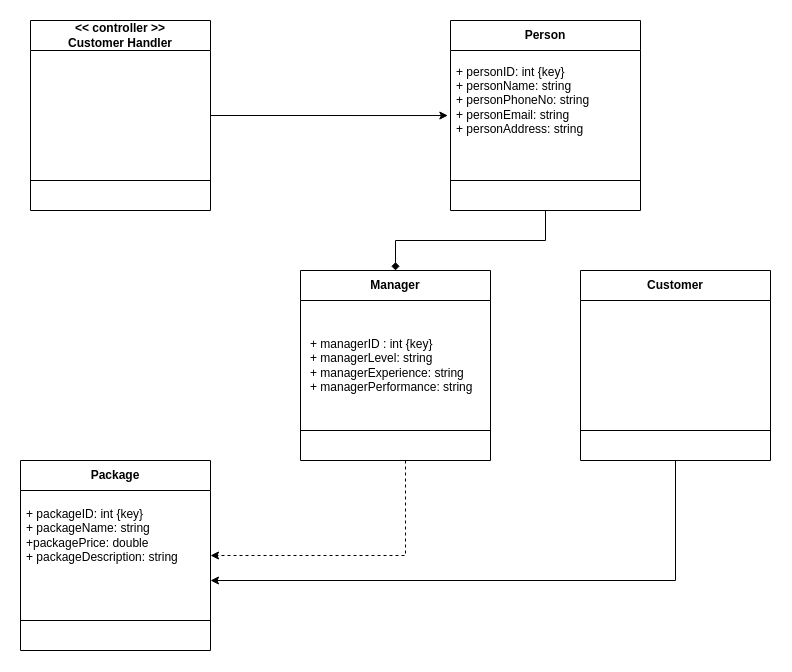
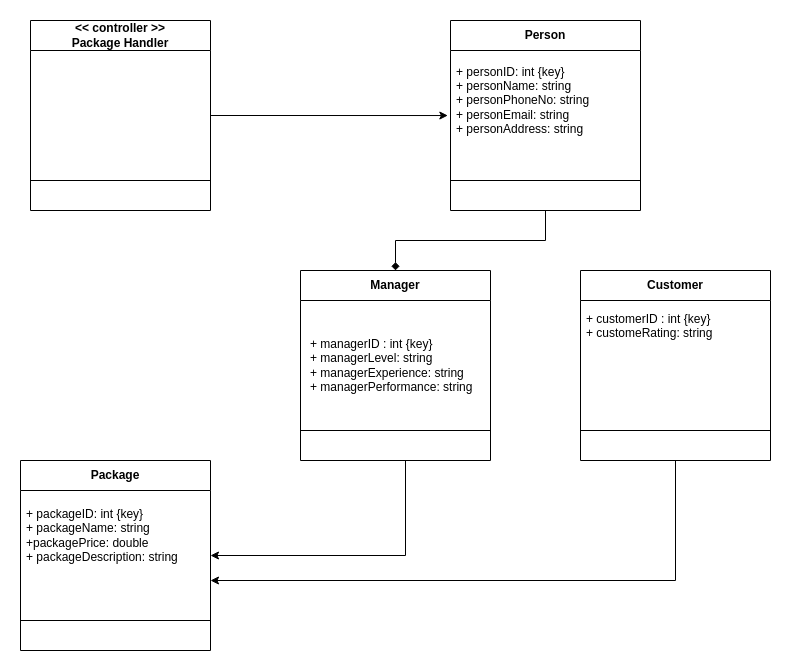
(121, 36) -> (121, 36)
none -> (676, 341)
(358, 556) -> (358, 556)
